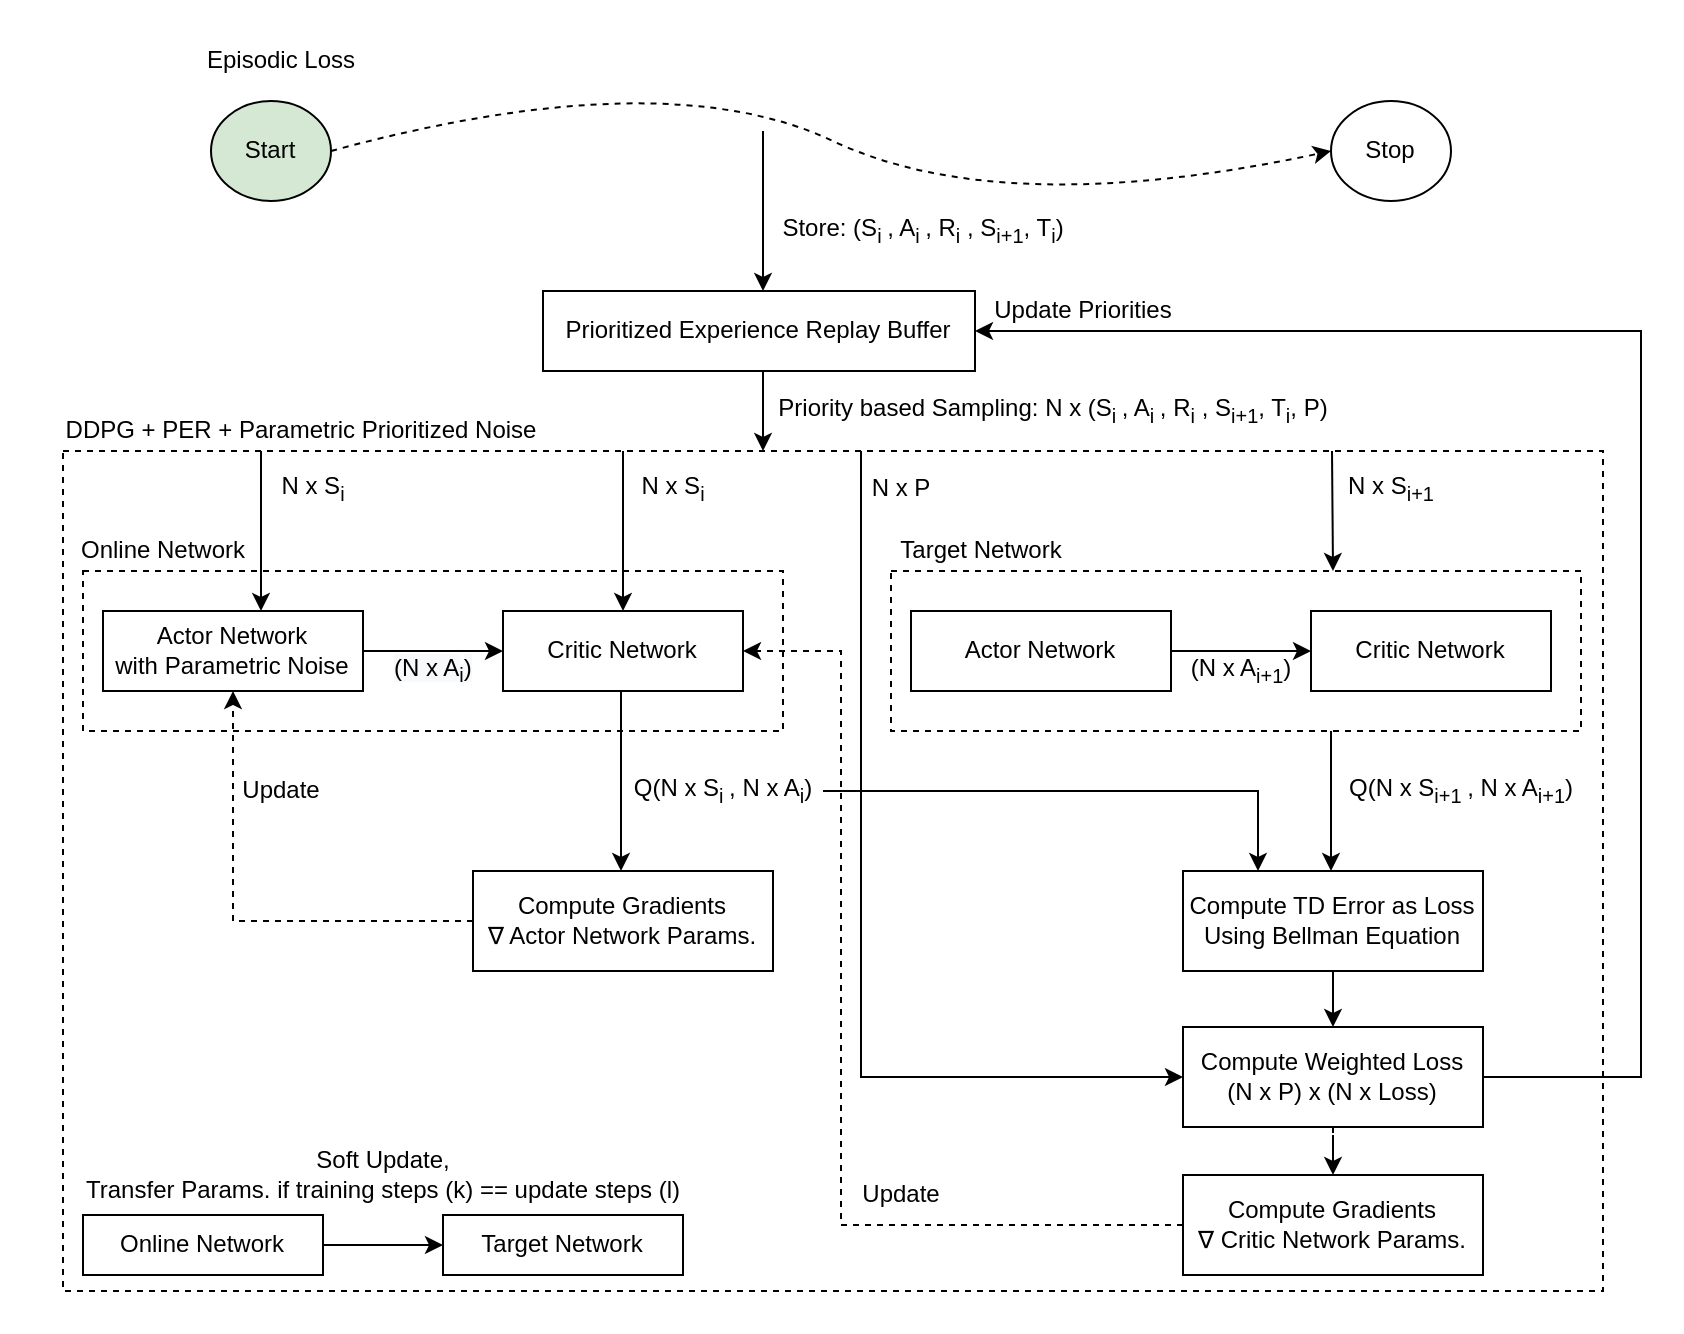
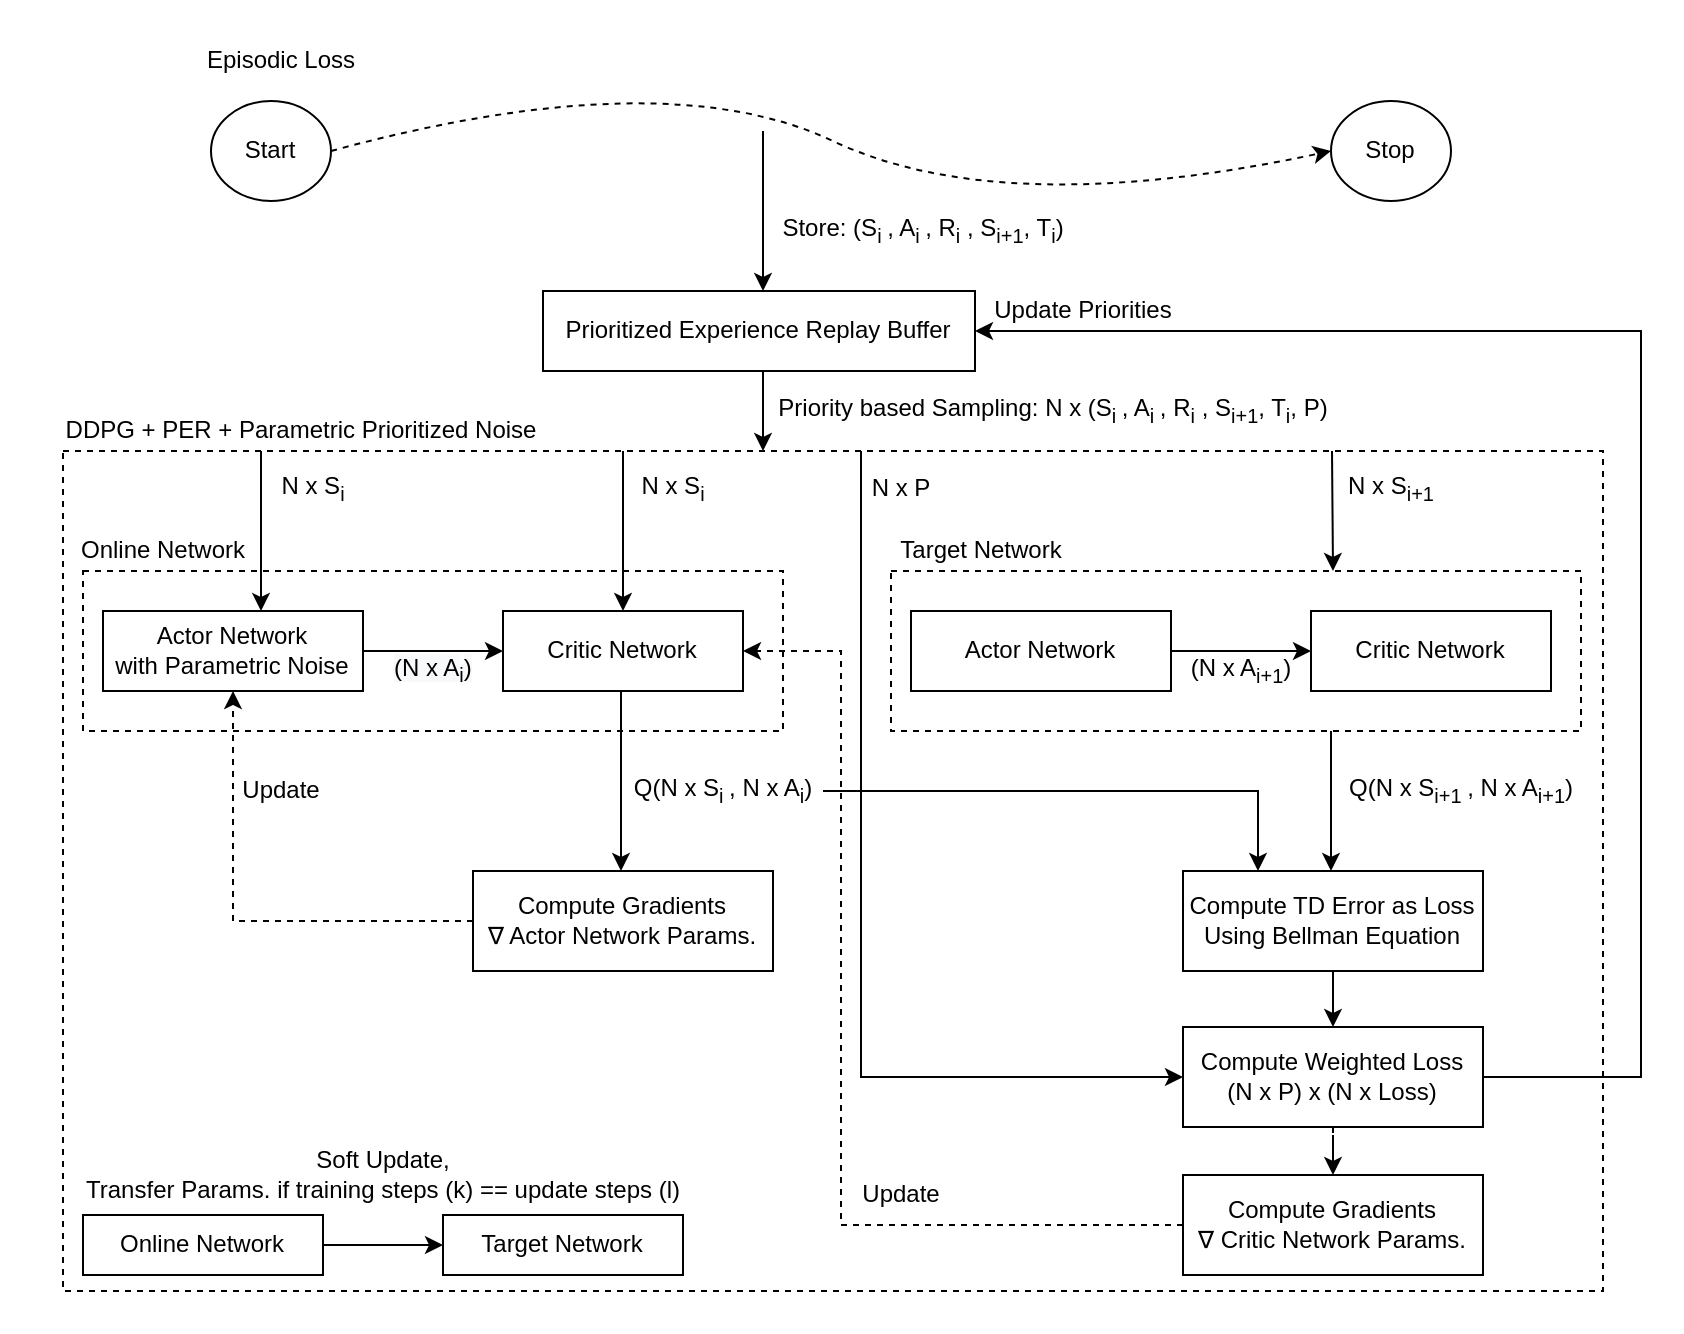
(271, 151) -> (271, 151)
